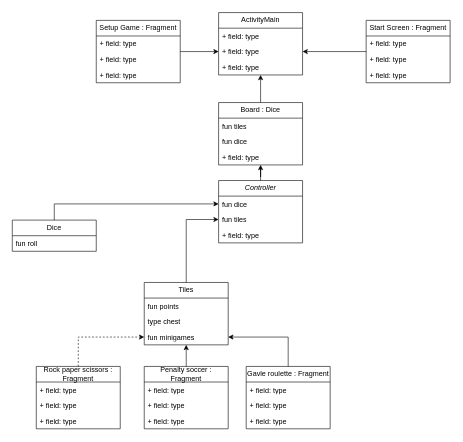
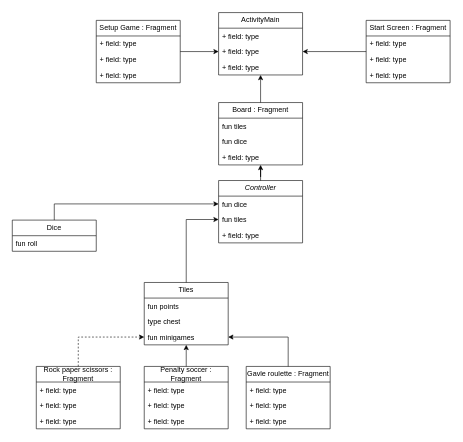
(261, 110) -> (261, 110)
